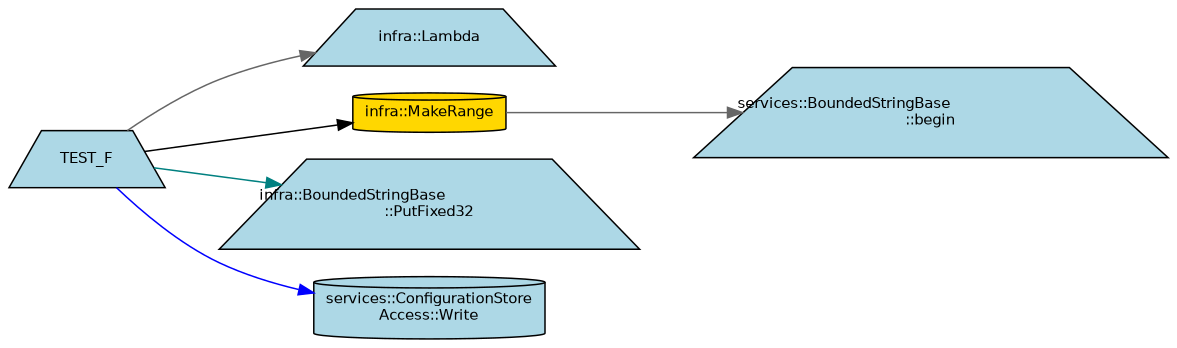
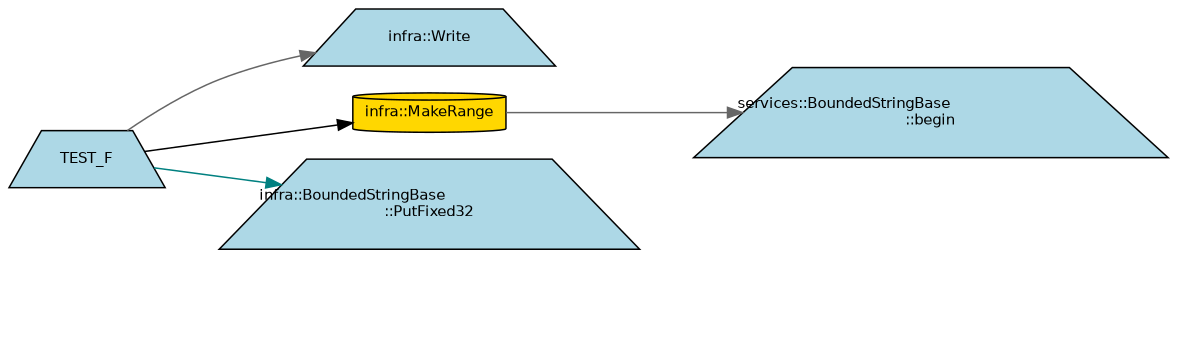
(429, 38) -> (429, 38)
(429, 308) -> none
